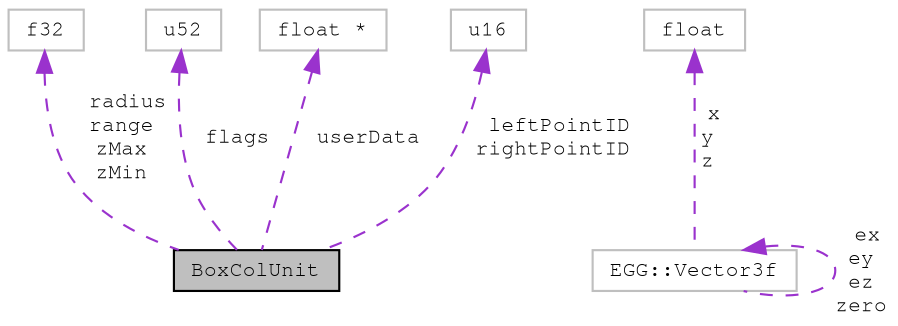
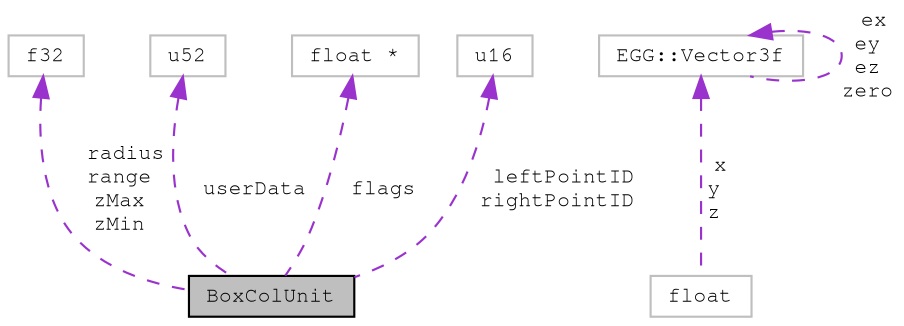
(232, 137) -> (249, 189)
(363, 137) -> (378, 189)
(695, 161) -> (701, 187)
